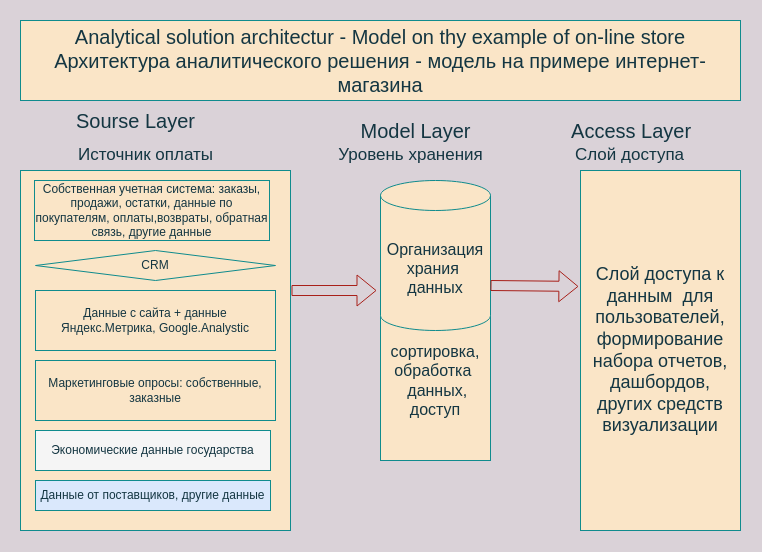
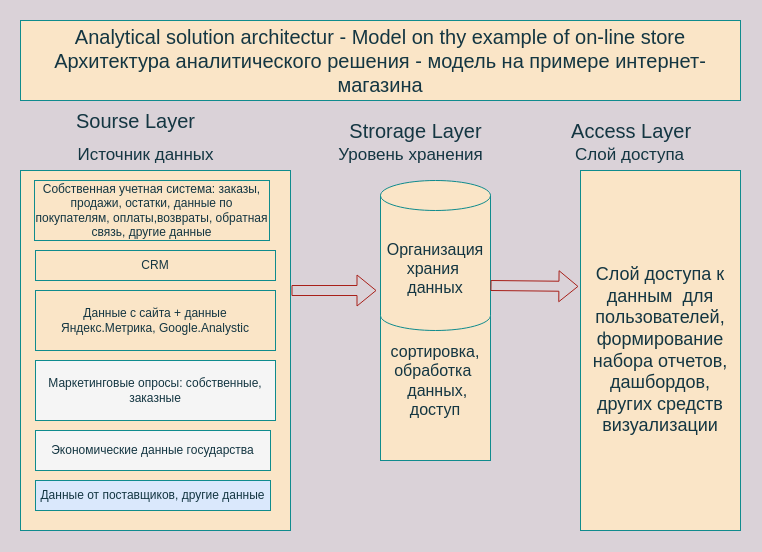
(416, 131) -> (416, 131)
(146, 156) -> (146, 156)
(156, 266) -> (156, 266)
(156, 391) -> (156, 391)
